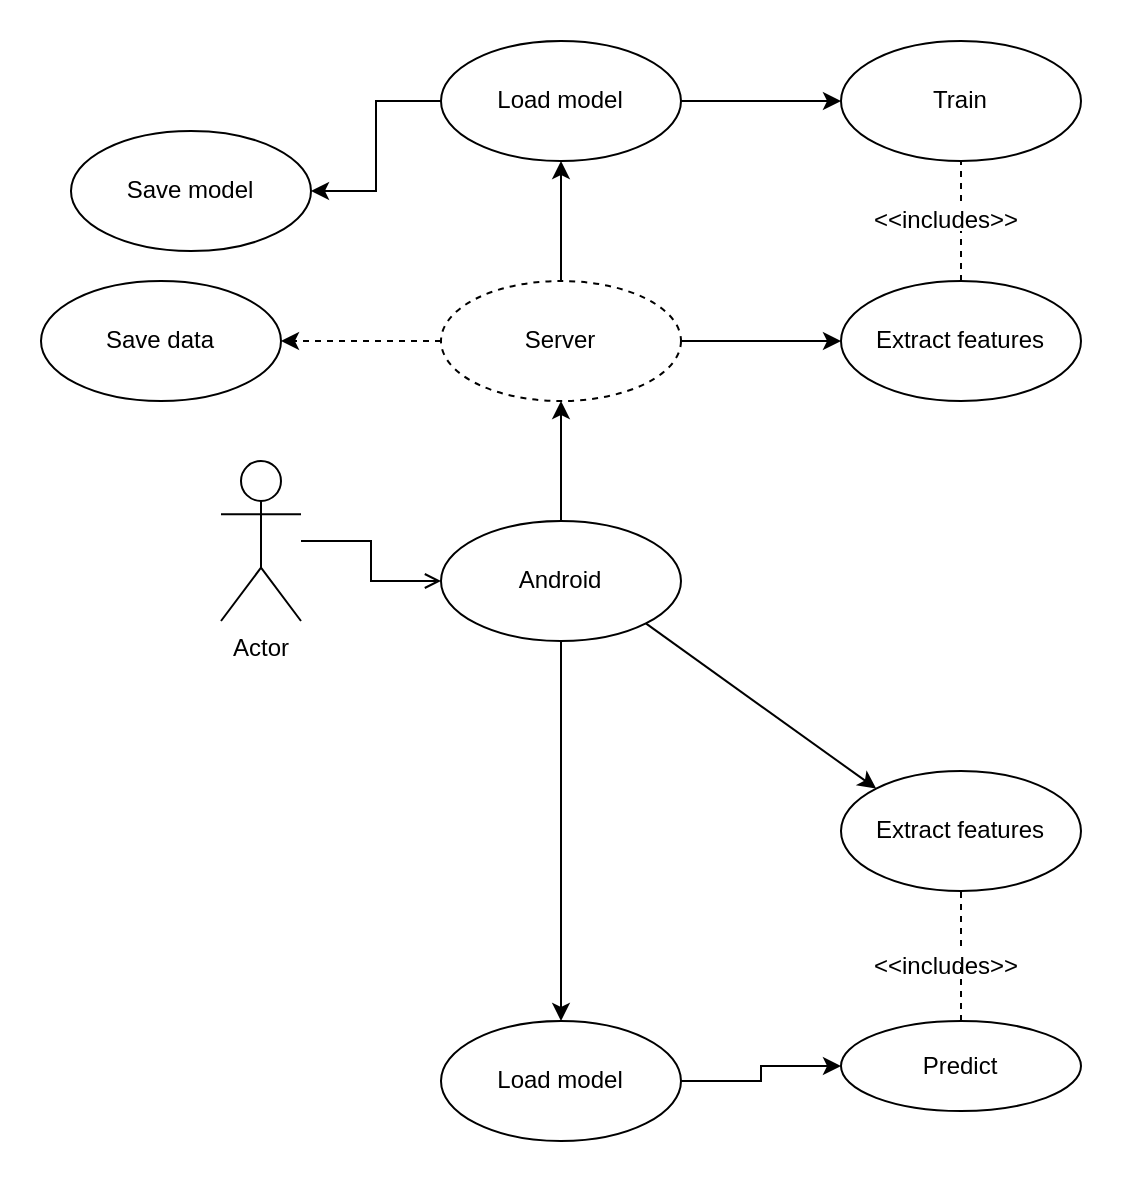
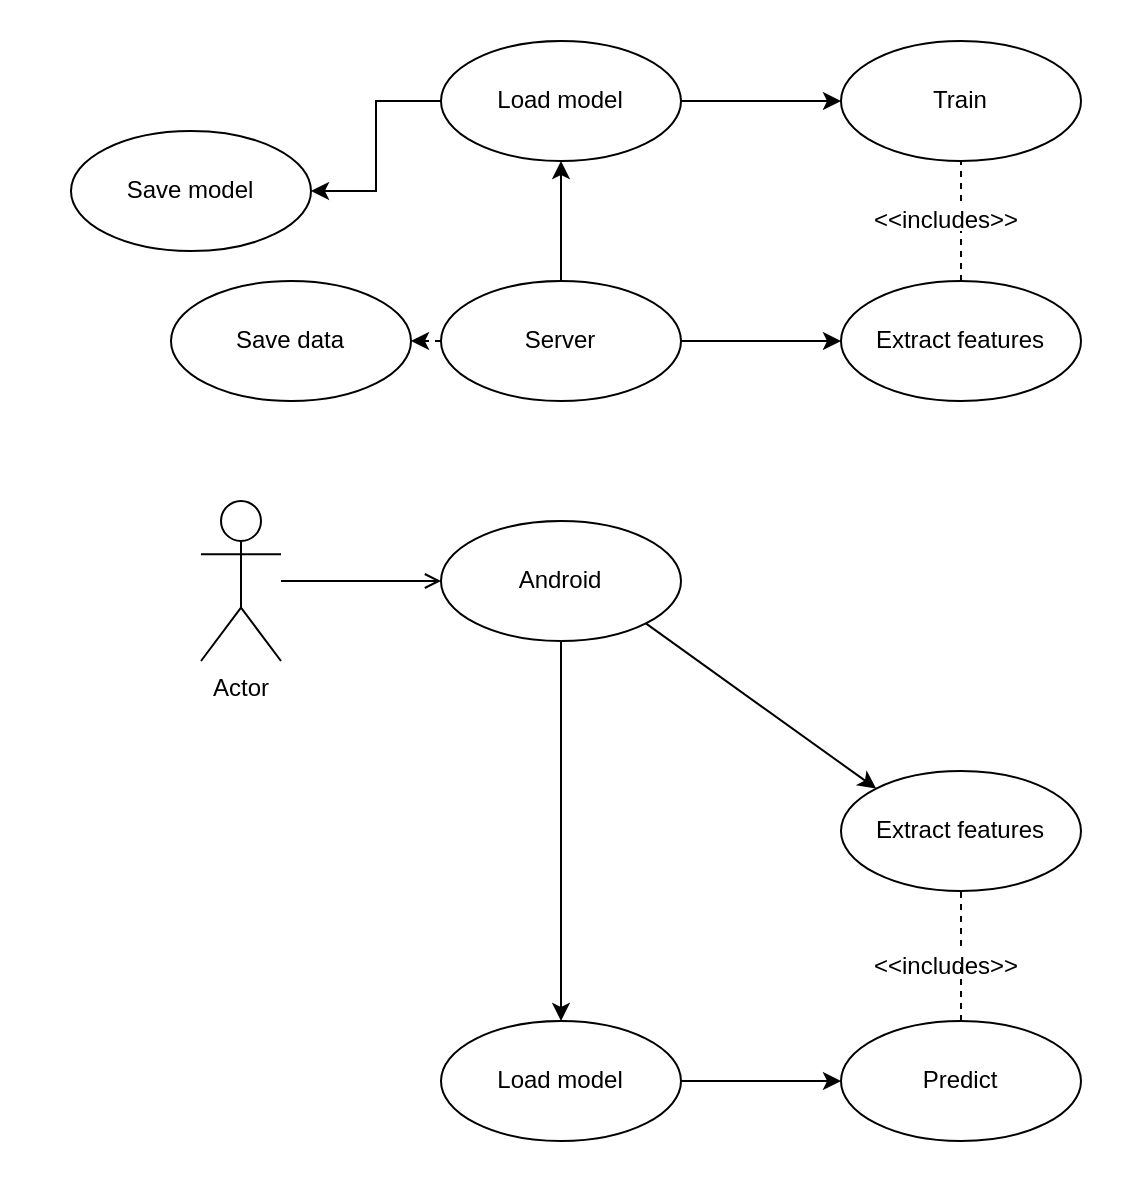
(161, 341) -> (291, 341)
(561, 341) -> (561, 341)
(561, 468) -> none
(261, 541) -> (241, 581)
(961, 1066) -> (961, 1081)
